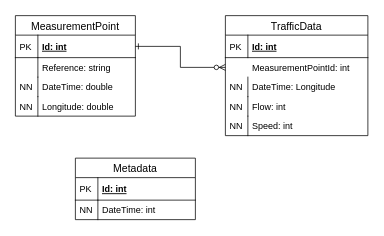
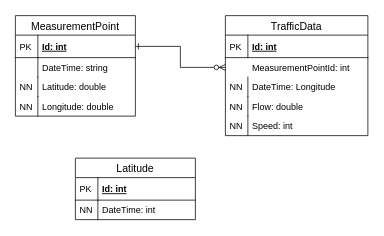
(81, 68) -> (78, 68)
(78, 87) -> (78, 87)
(270, 107) -> (278, 107)
(135, 168) -> (135, 168)
